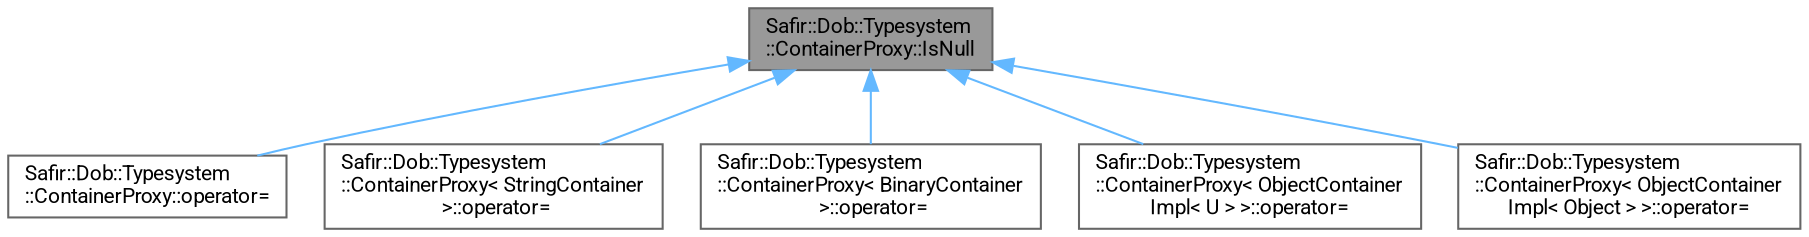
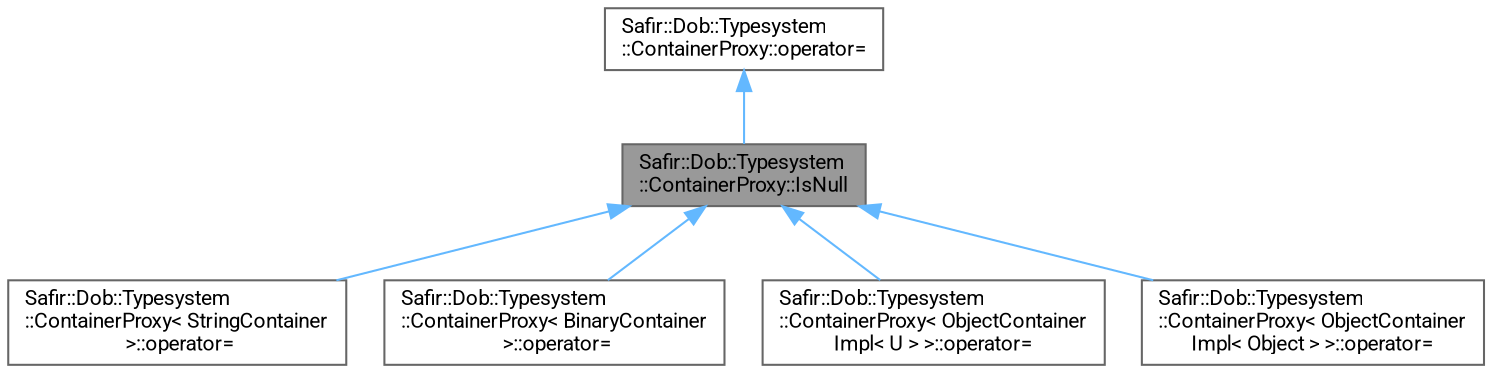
(492, 107) -> (744, 118)
